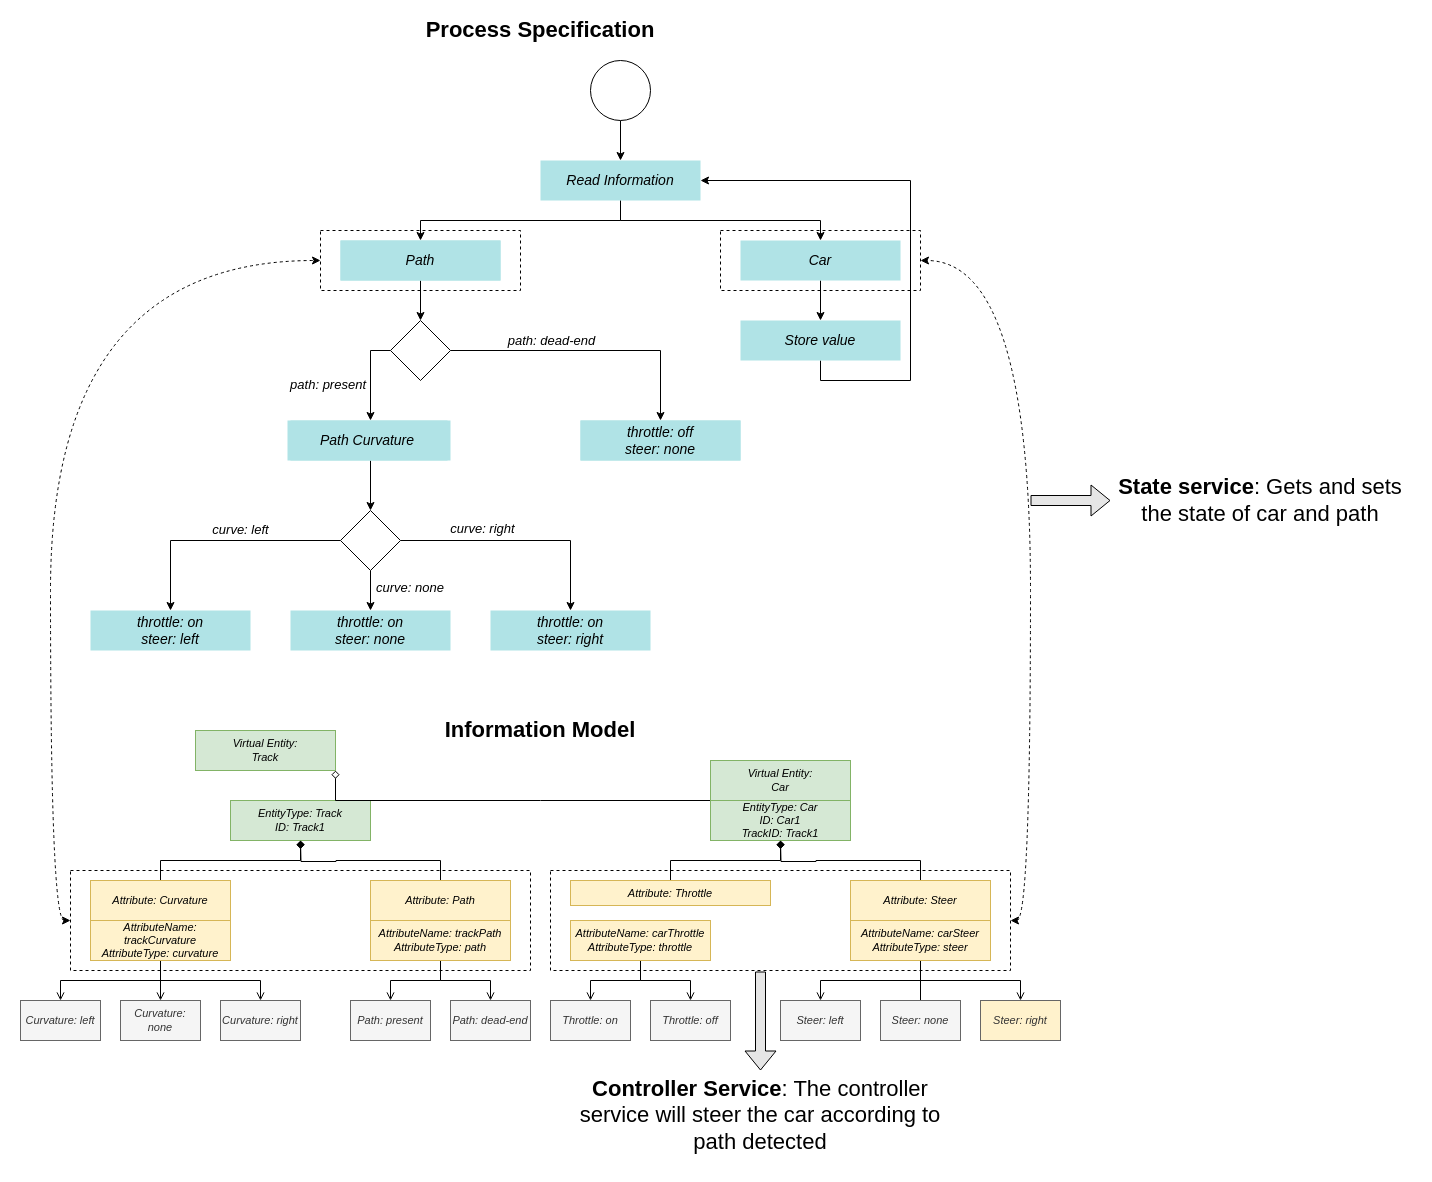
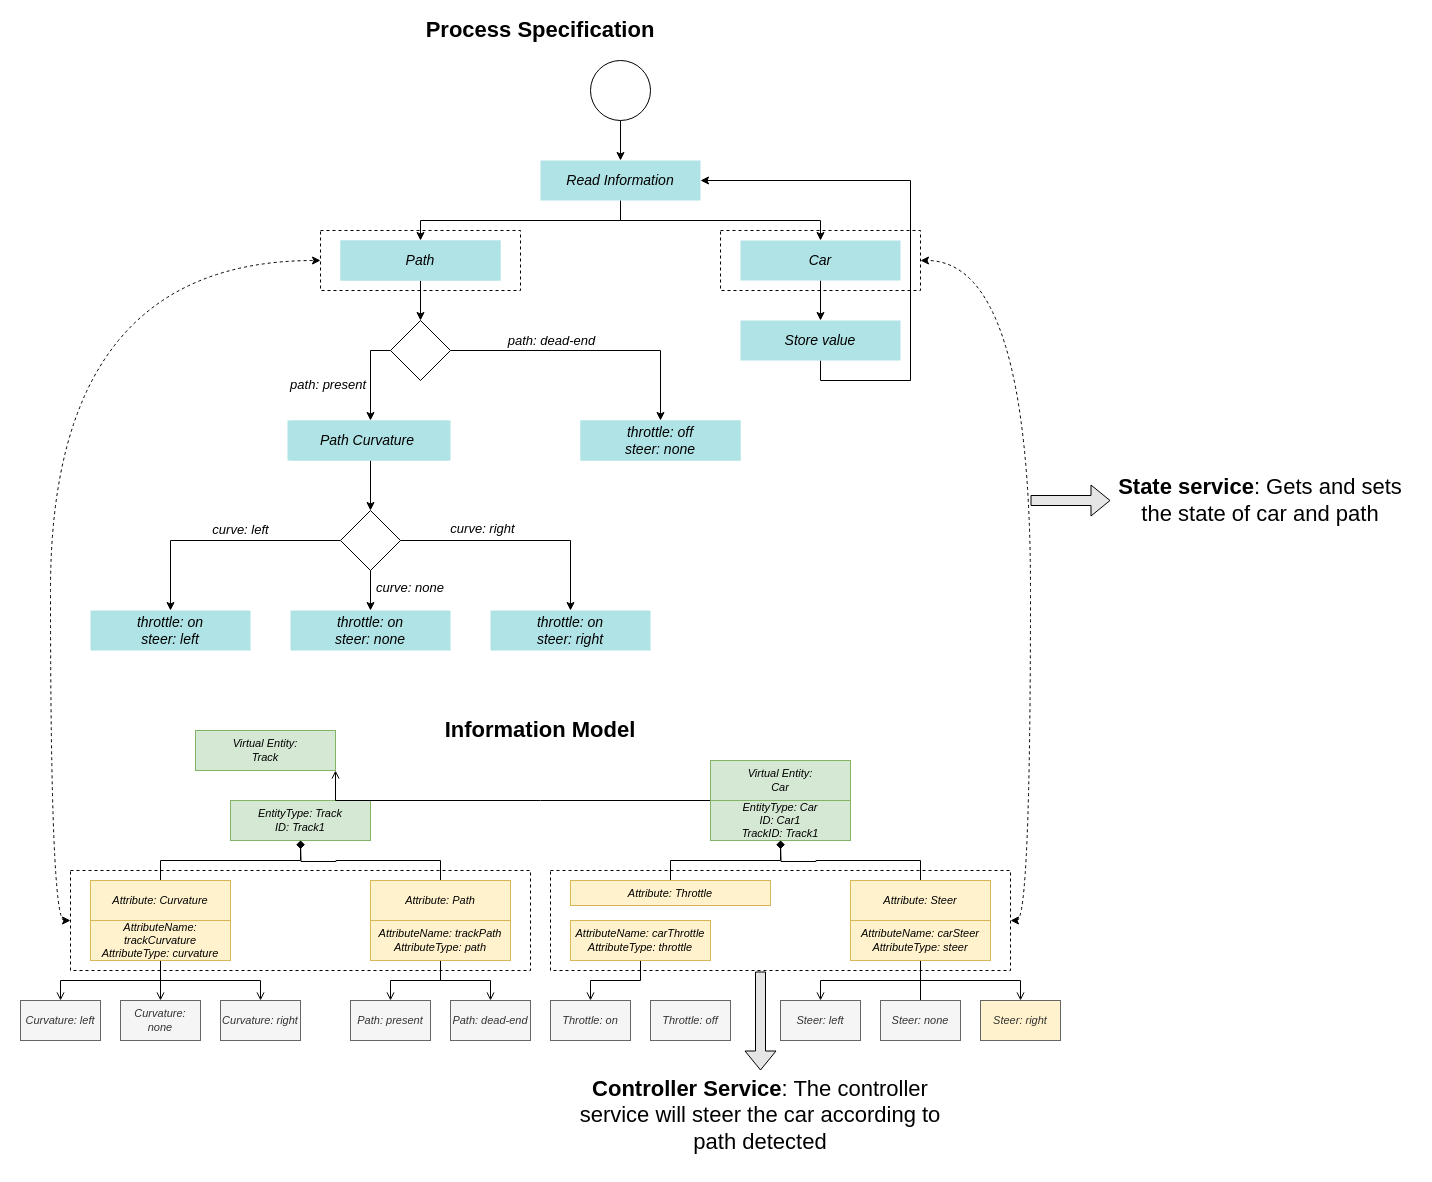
(336, 779) -> (336, 776)
(675, 981) -> none
